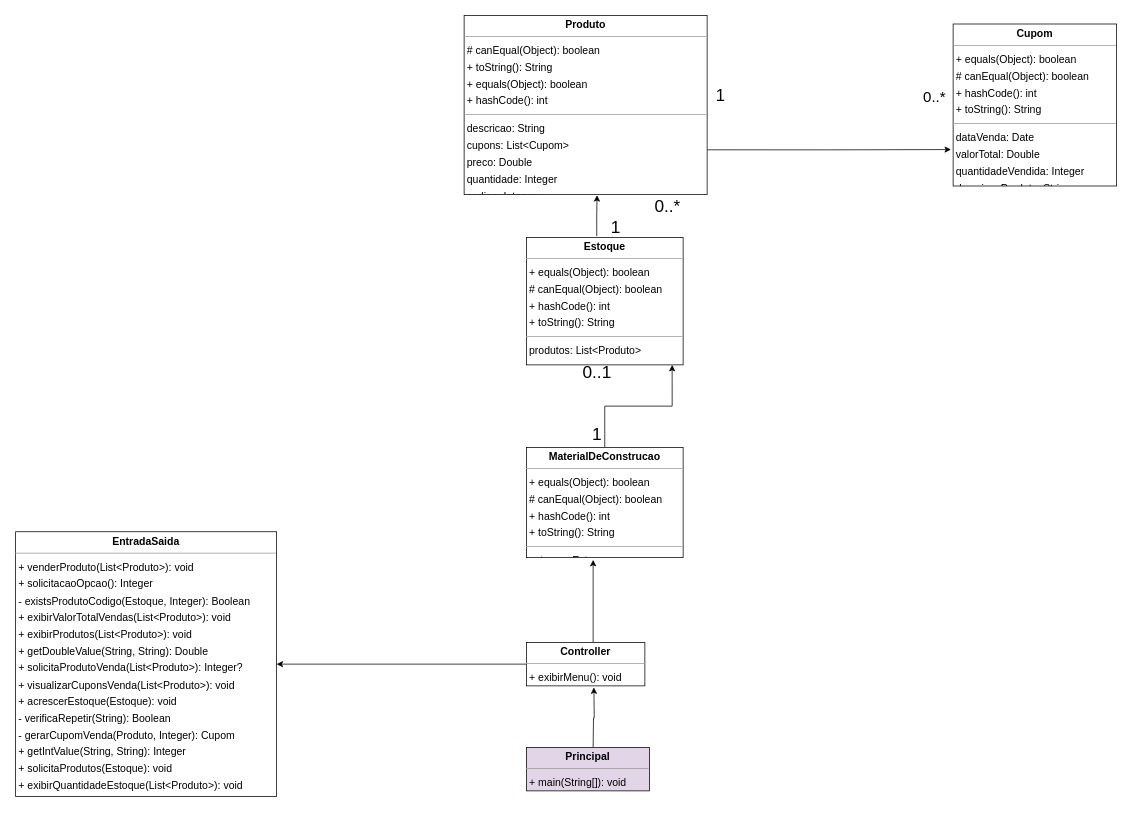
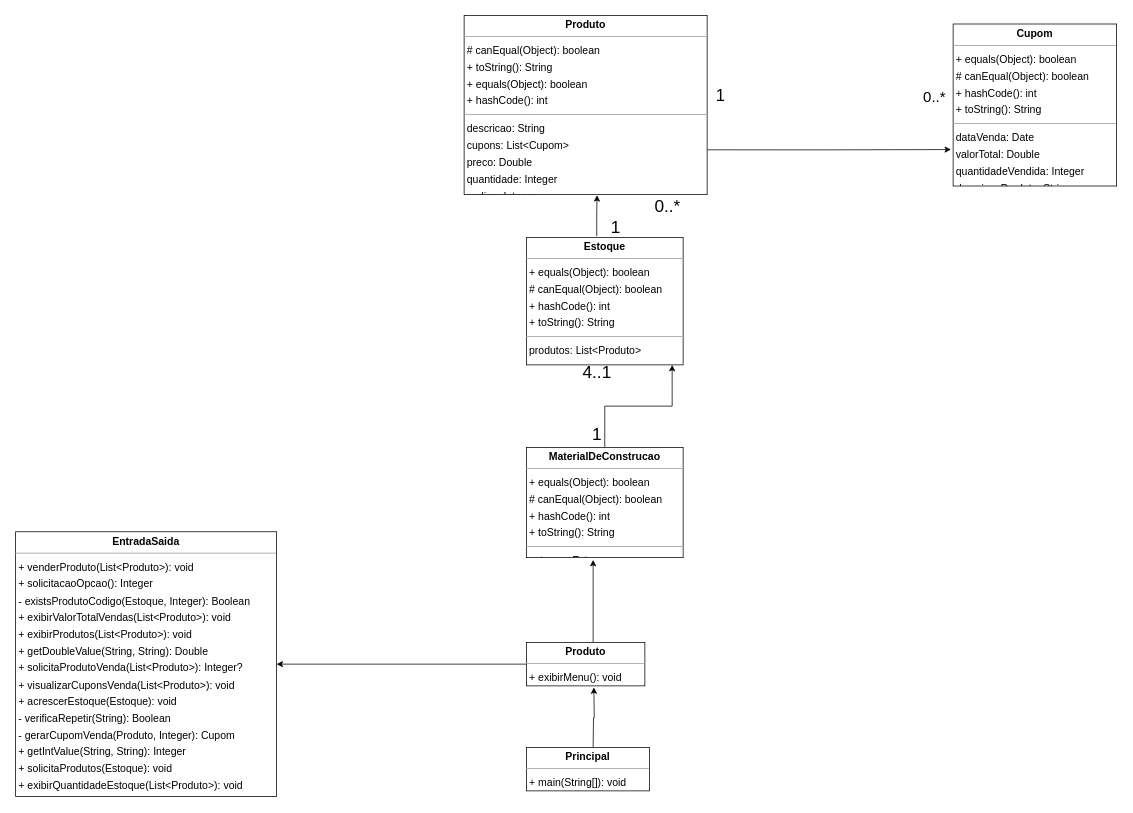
(597, 372) -> (597, 372)
(577, 655) -> (577, 655)
(588, 769) -> (588, 769)
